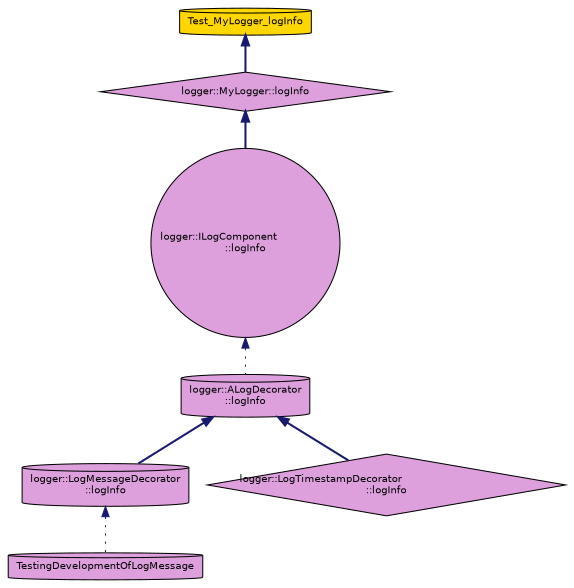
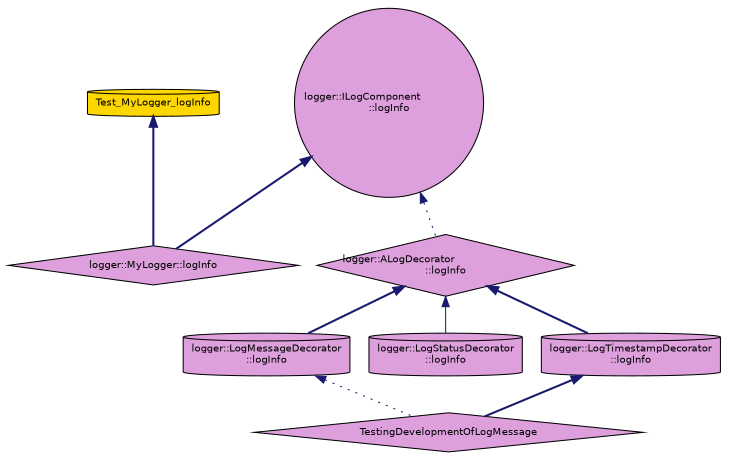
(245, 135) -> (239, 206)
none -> (446, 355)
(245, 396) -> (446, 265)
none -> (529, 398)
(386, 485) -> (631, 355)
(105, 566) -> (449, 432)
